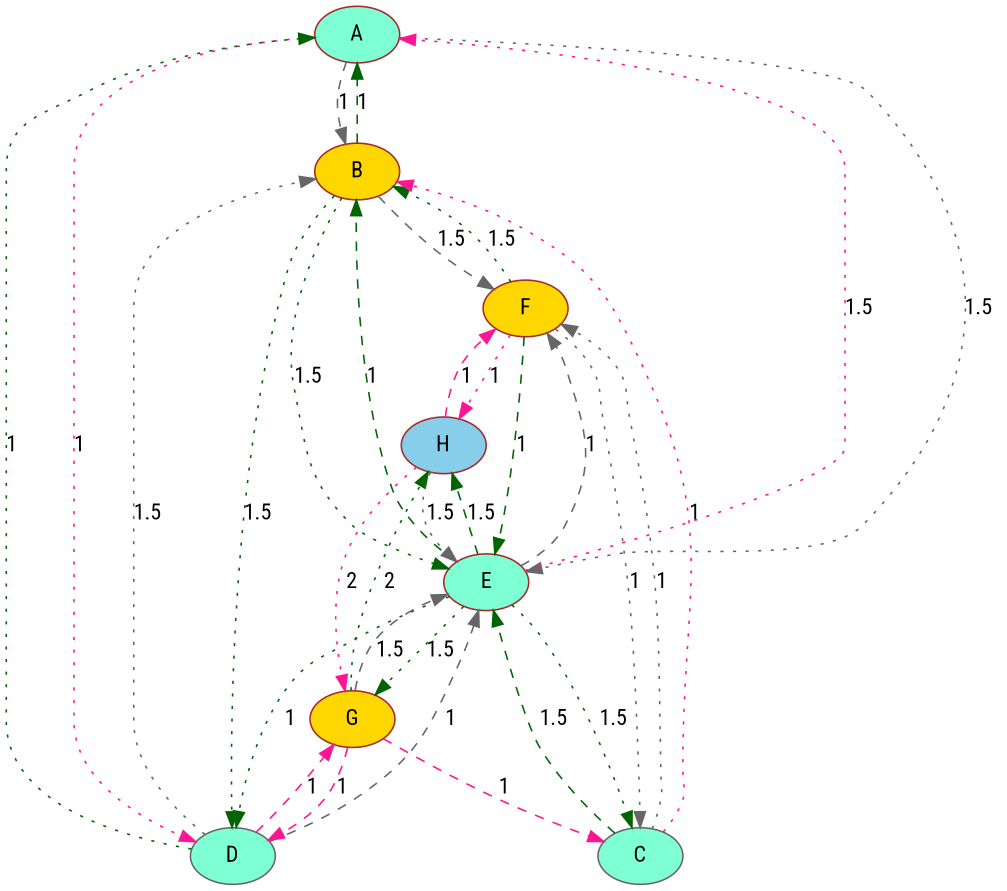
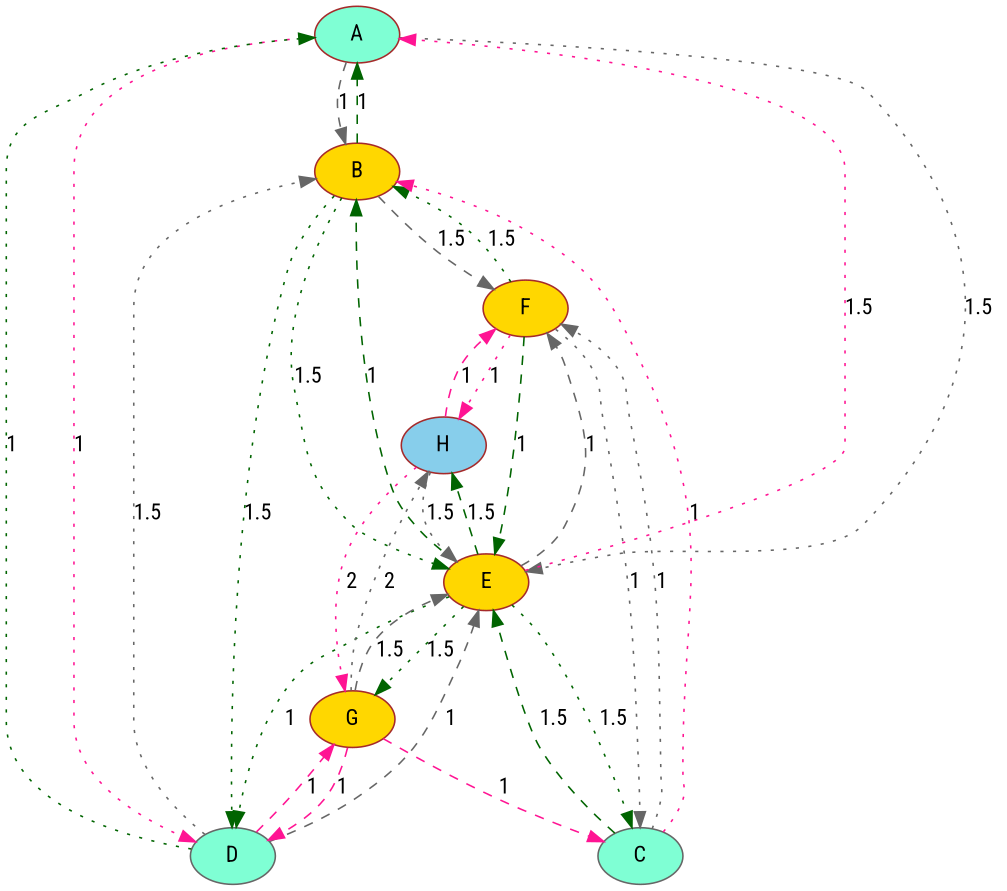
(486, 582) -> (486, 582)
(373, 584) -> (373, 584)
